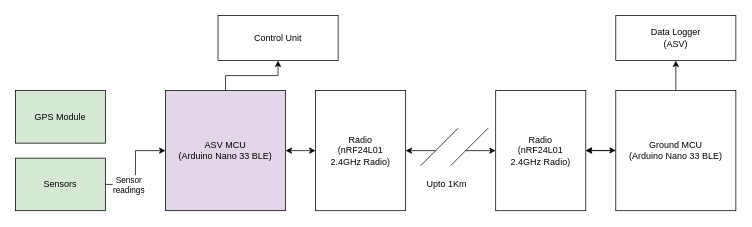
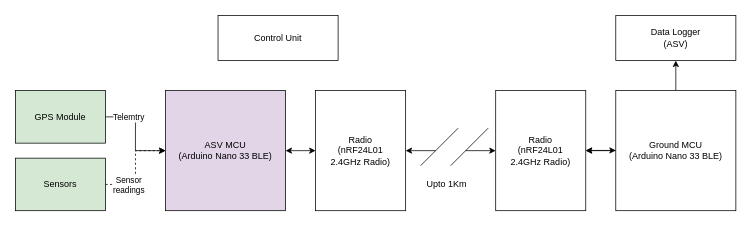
(249, 75) -> none
none -> (135, 117)
(135, 165) -> (135, 165)
